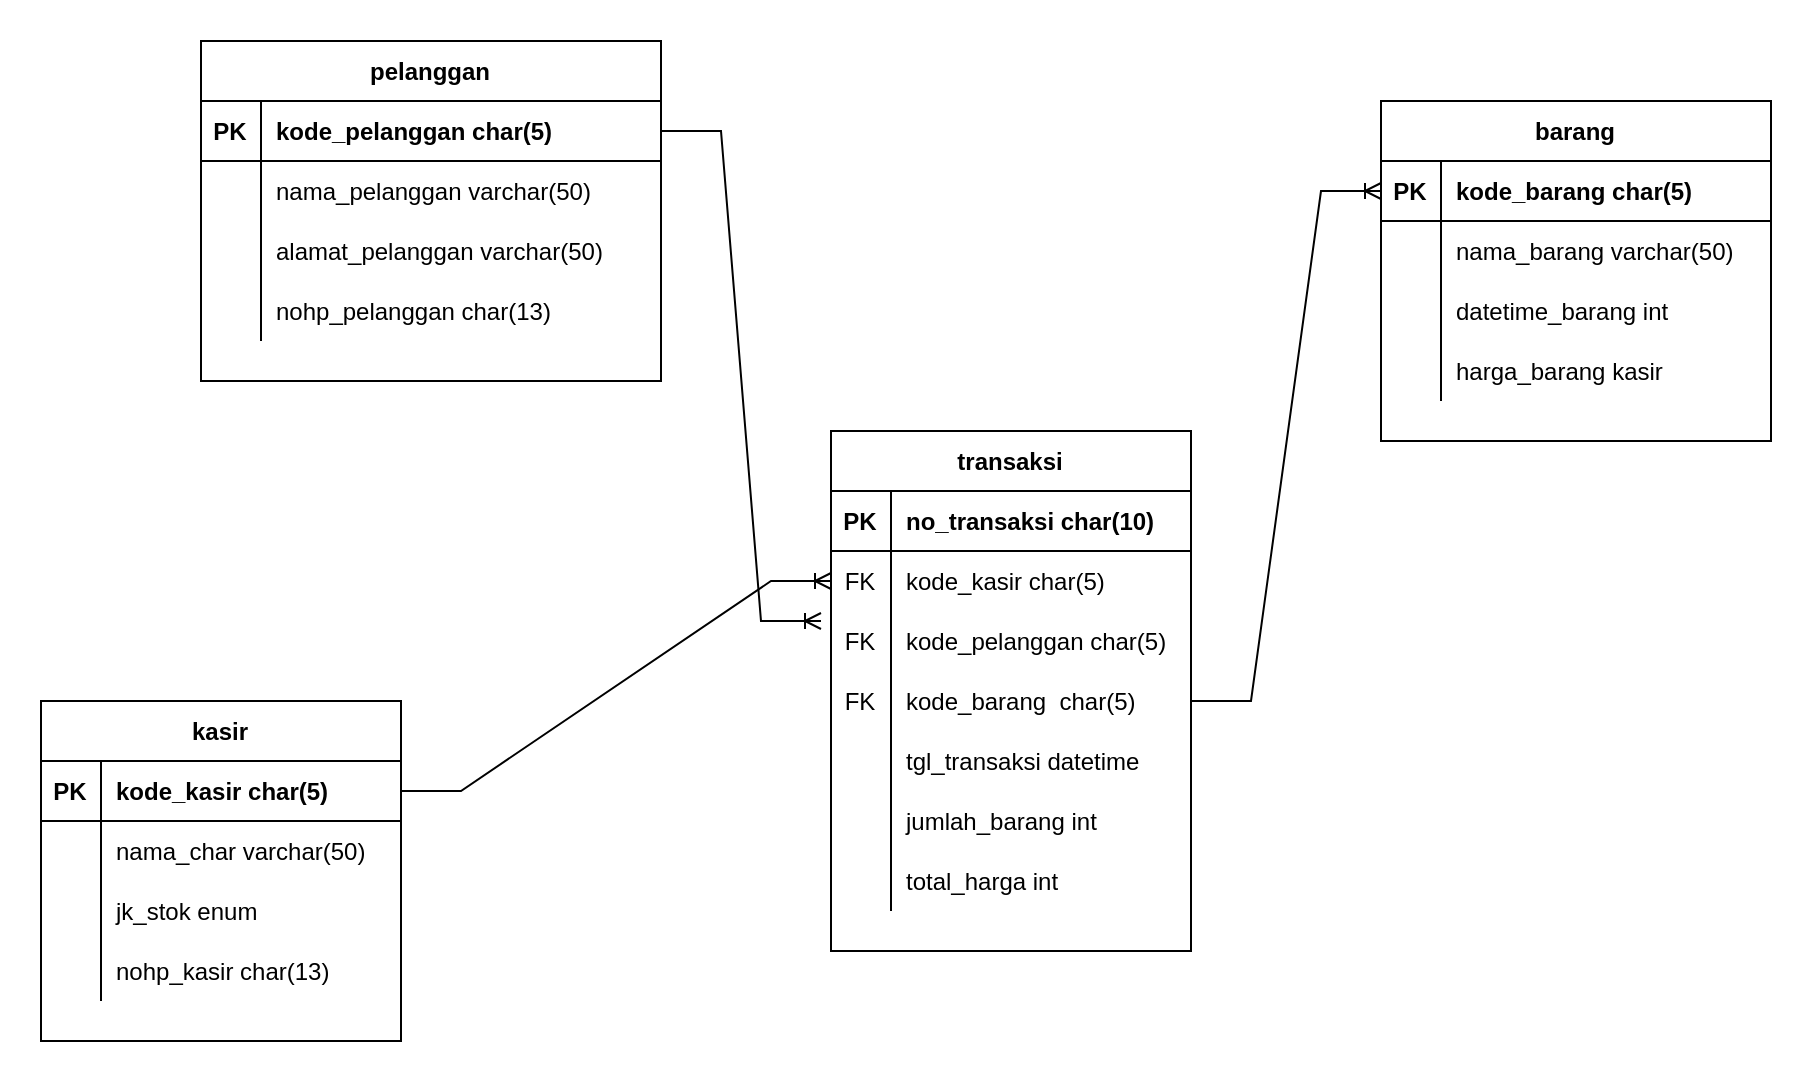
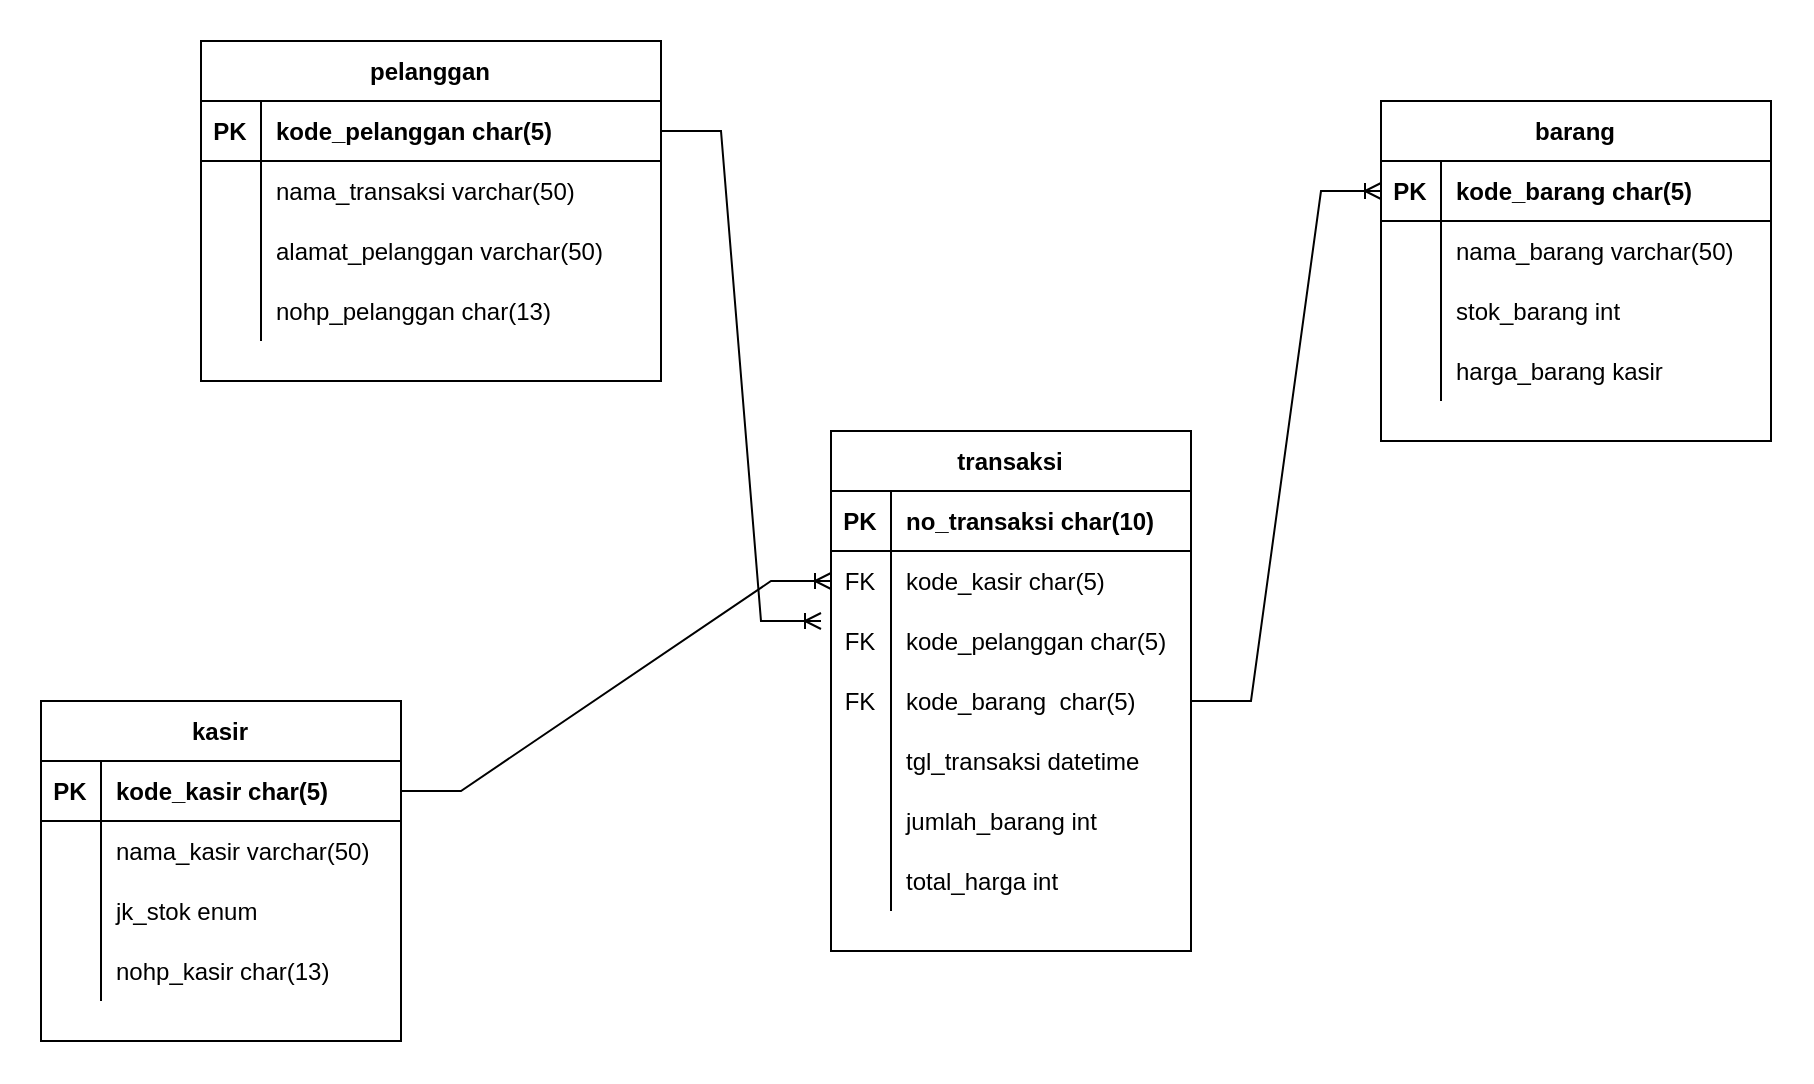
(444, 192) -> (444, 192)
(1574, 312) -> (1551, 312)
(254, 852) -> (258, 852)
